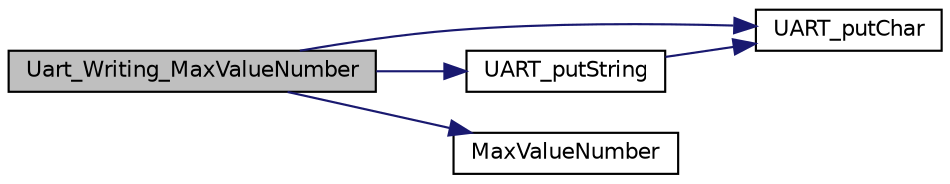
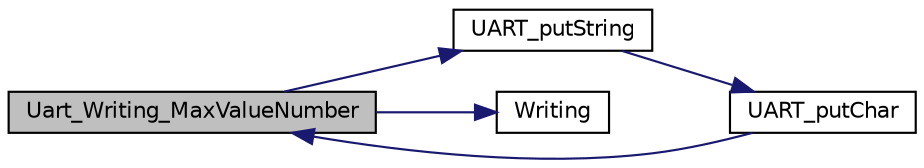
(516, 27) -> (533, 158)
(566, 153) -> (553, 112)
